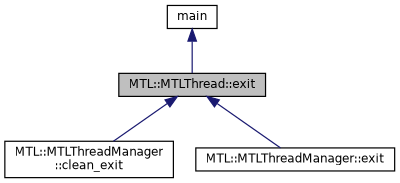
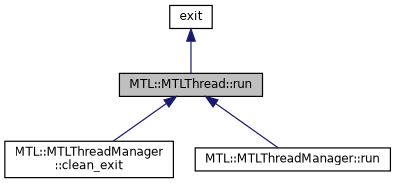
(192, 17) -> (191, 17)
(192, 85) -> (191, 85)
(295, 159) -> (293, 159)
